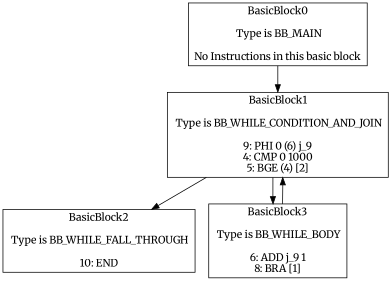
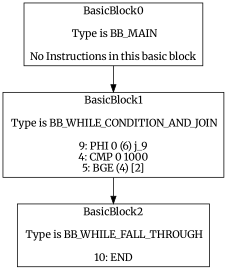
(278, 241) -> none
